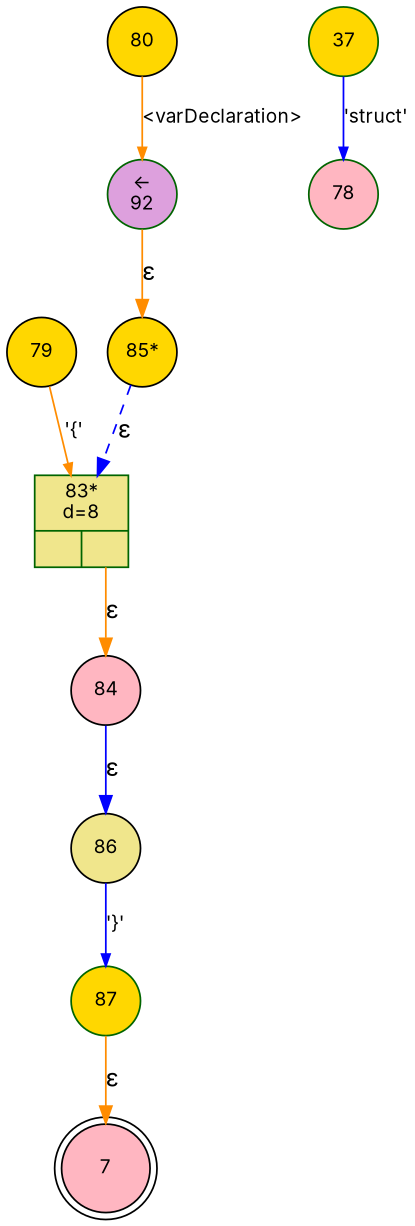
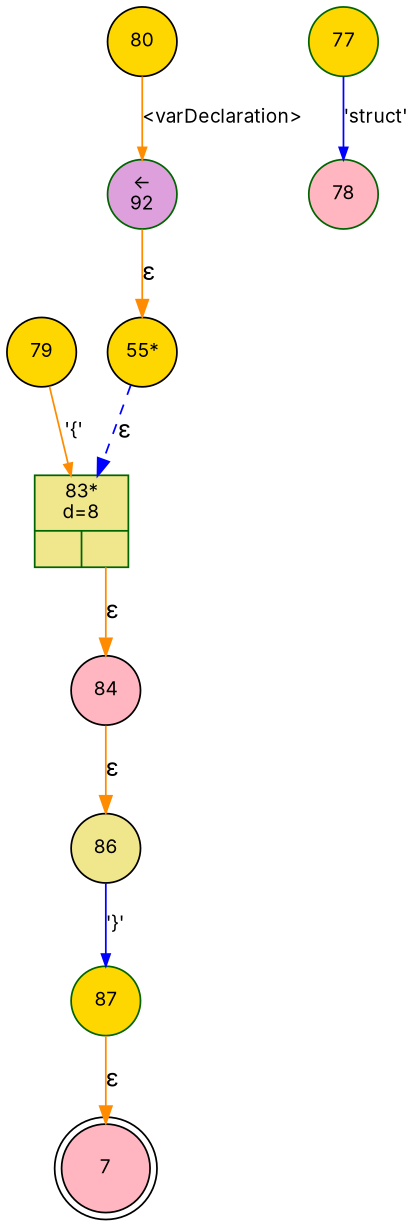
(343, 42) -> (343, 42)
(142, 352) -> (142, 352)
(106, 761) -> (106, 761)
